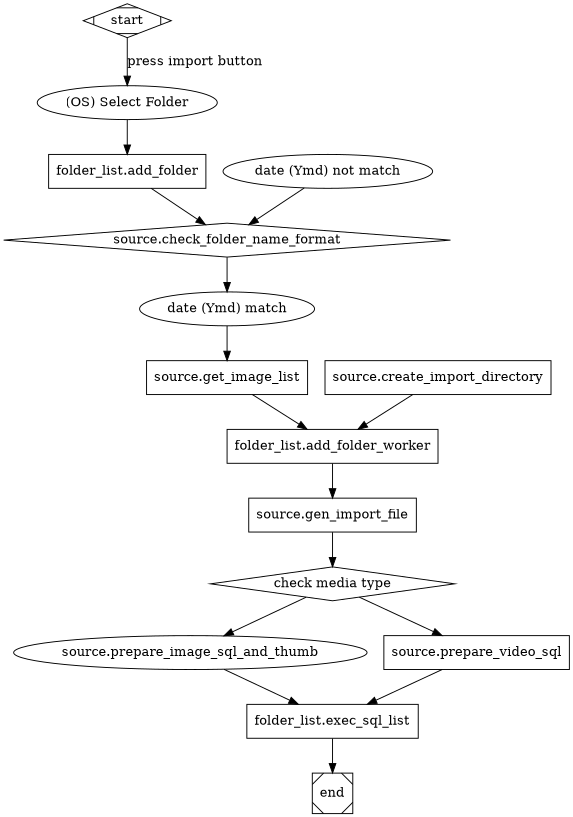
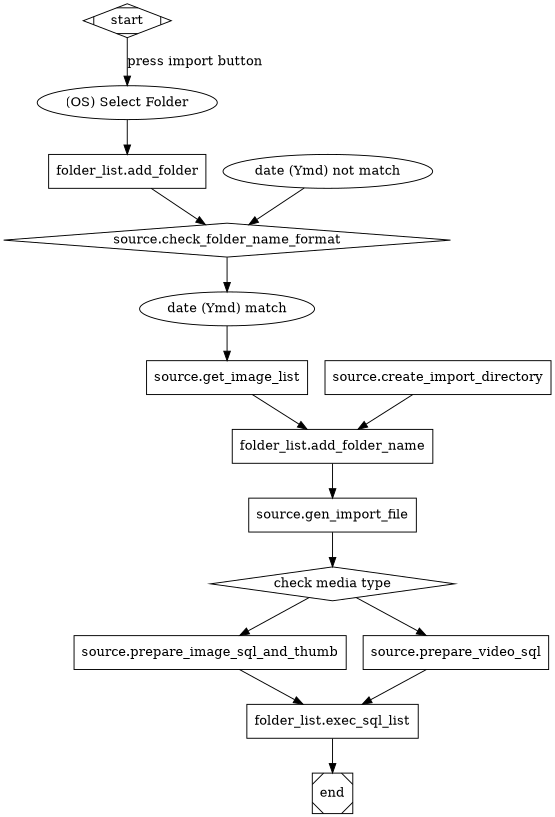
(333, 446) -> (333, 446)
(190, 653) -> (210, 653)
